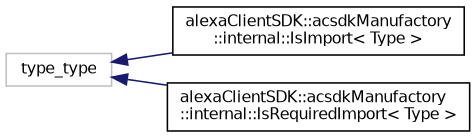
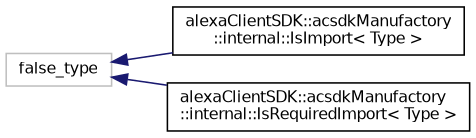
(59, 70) -> (59, 70)
